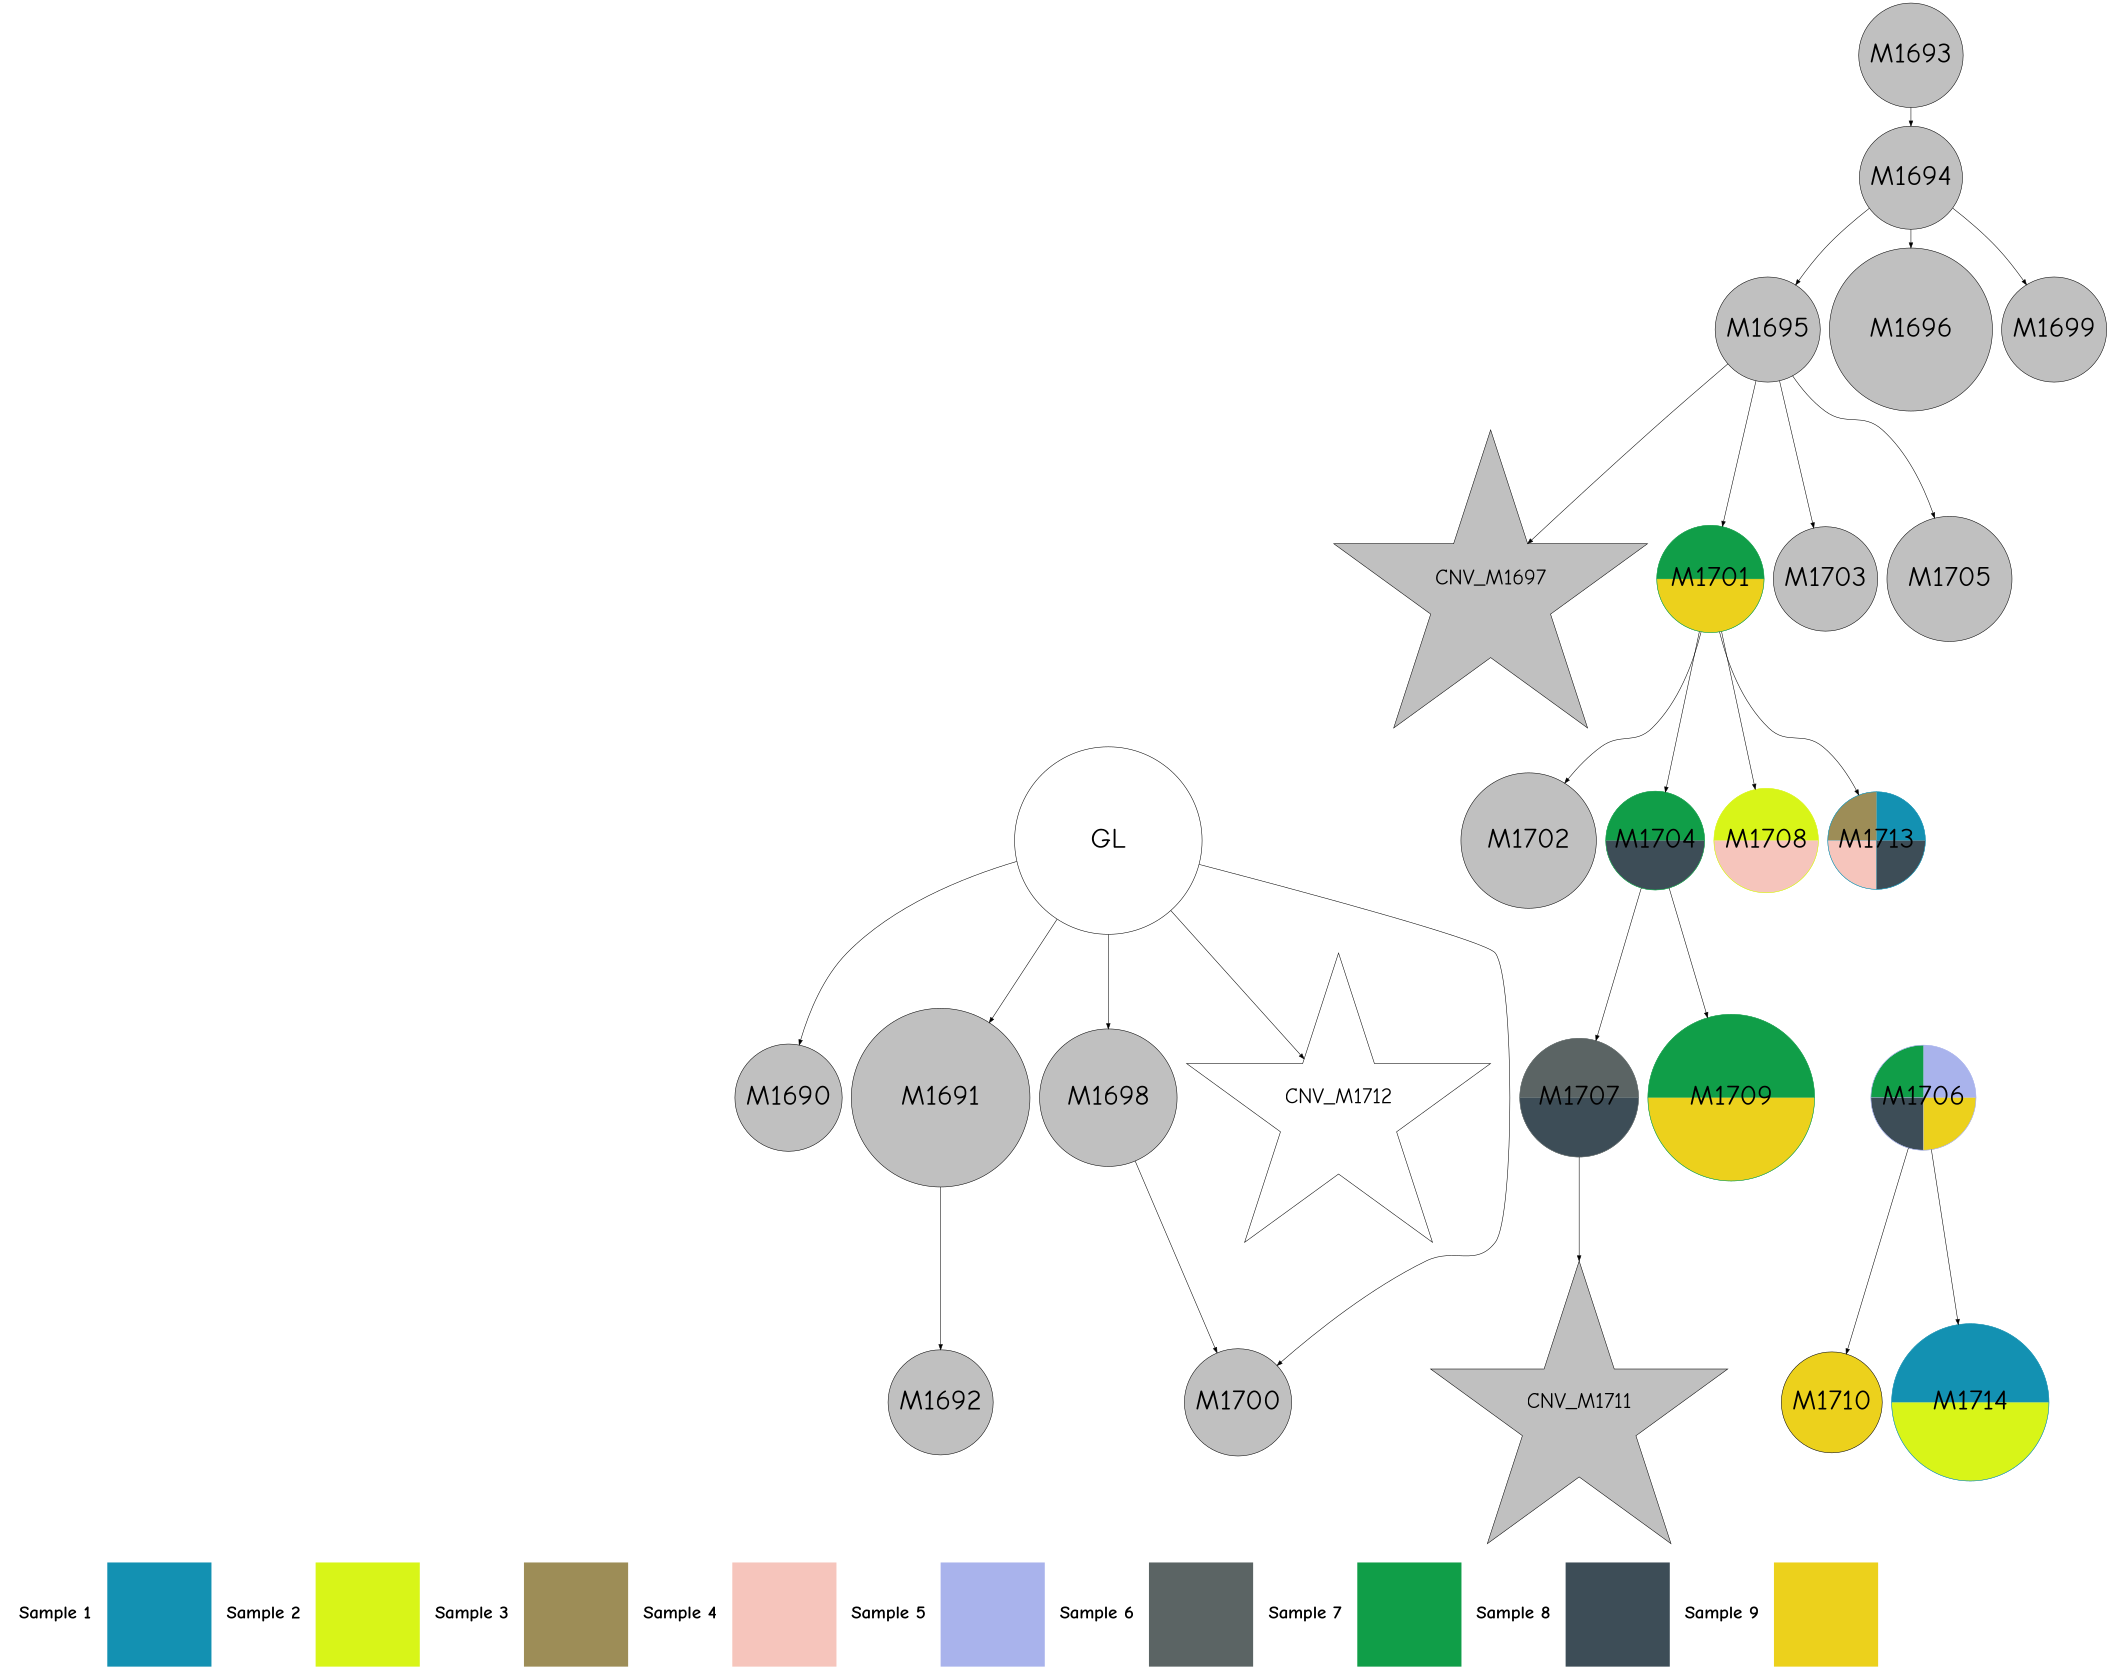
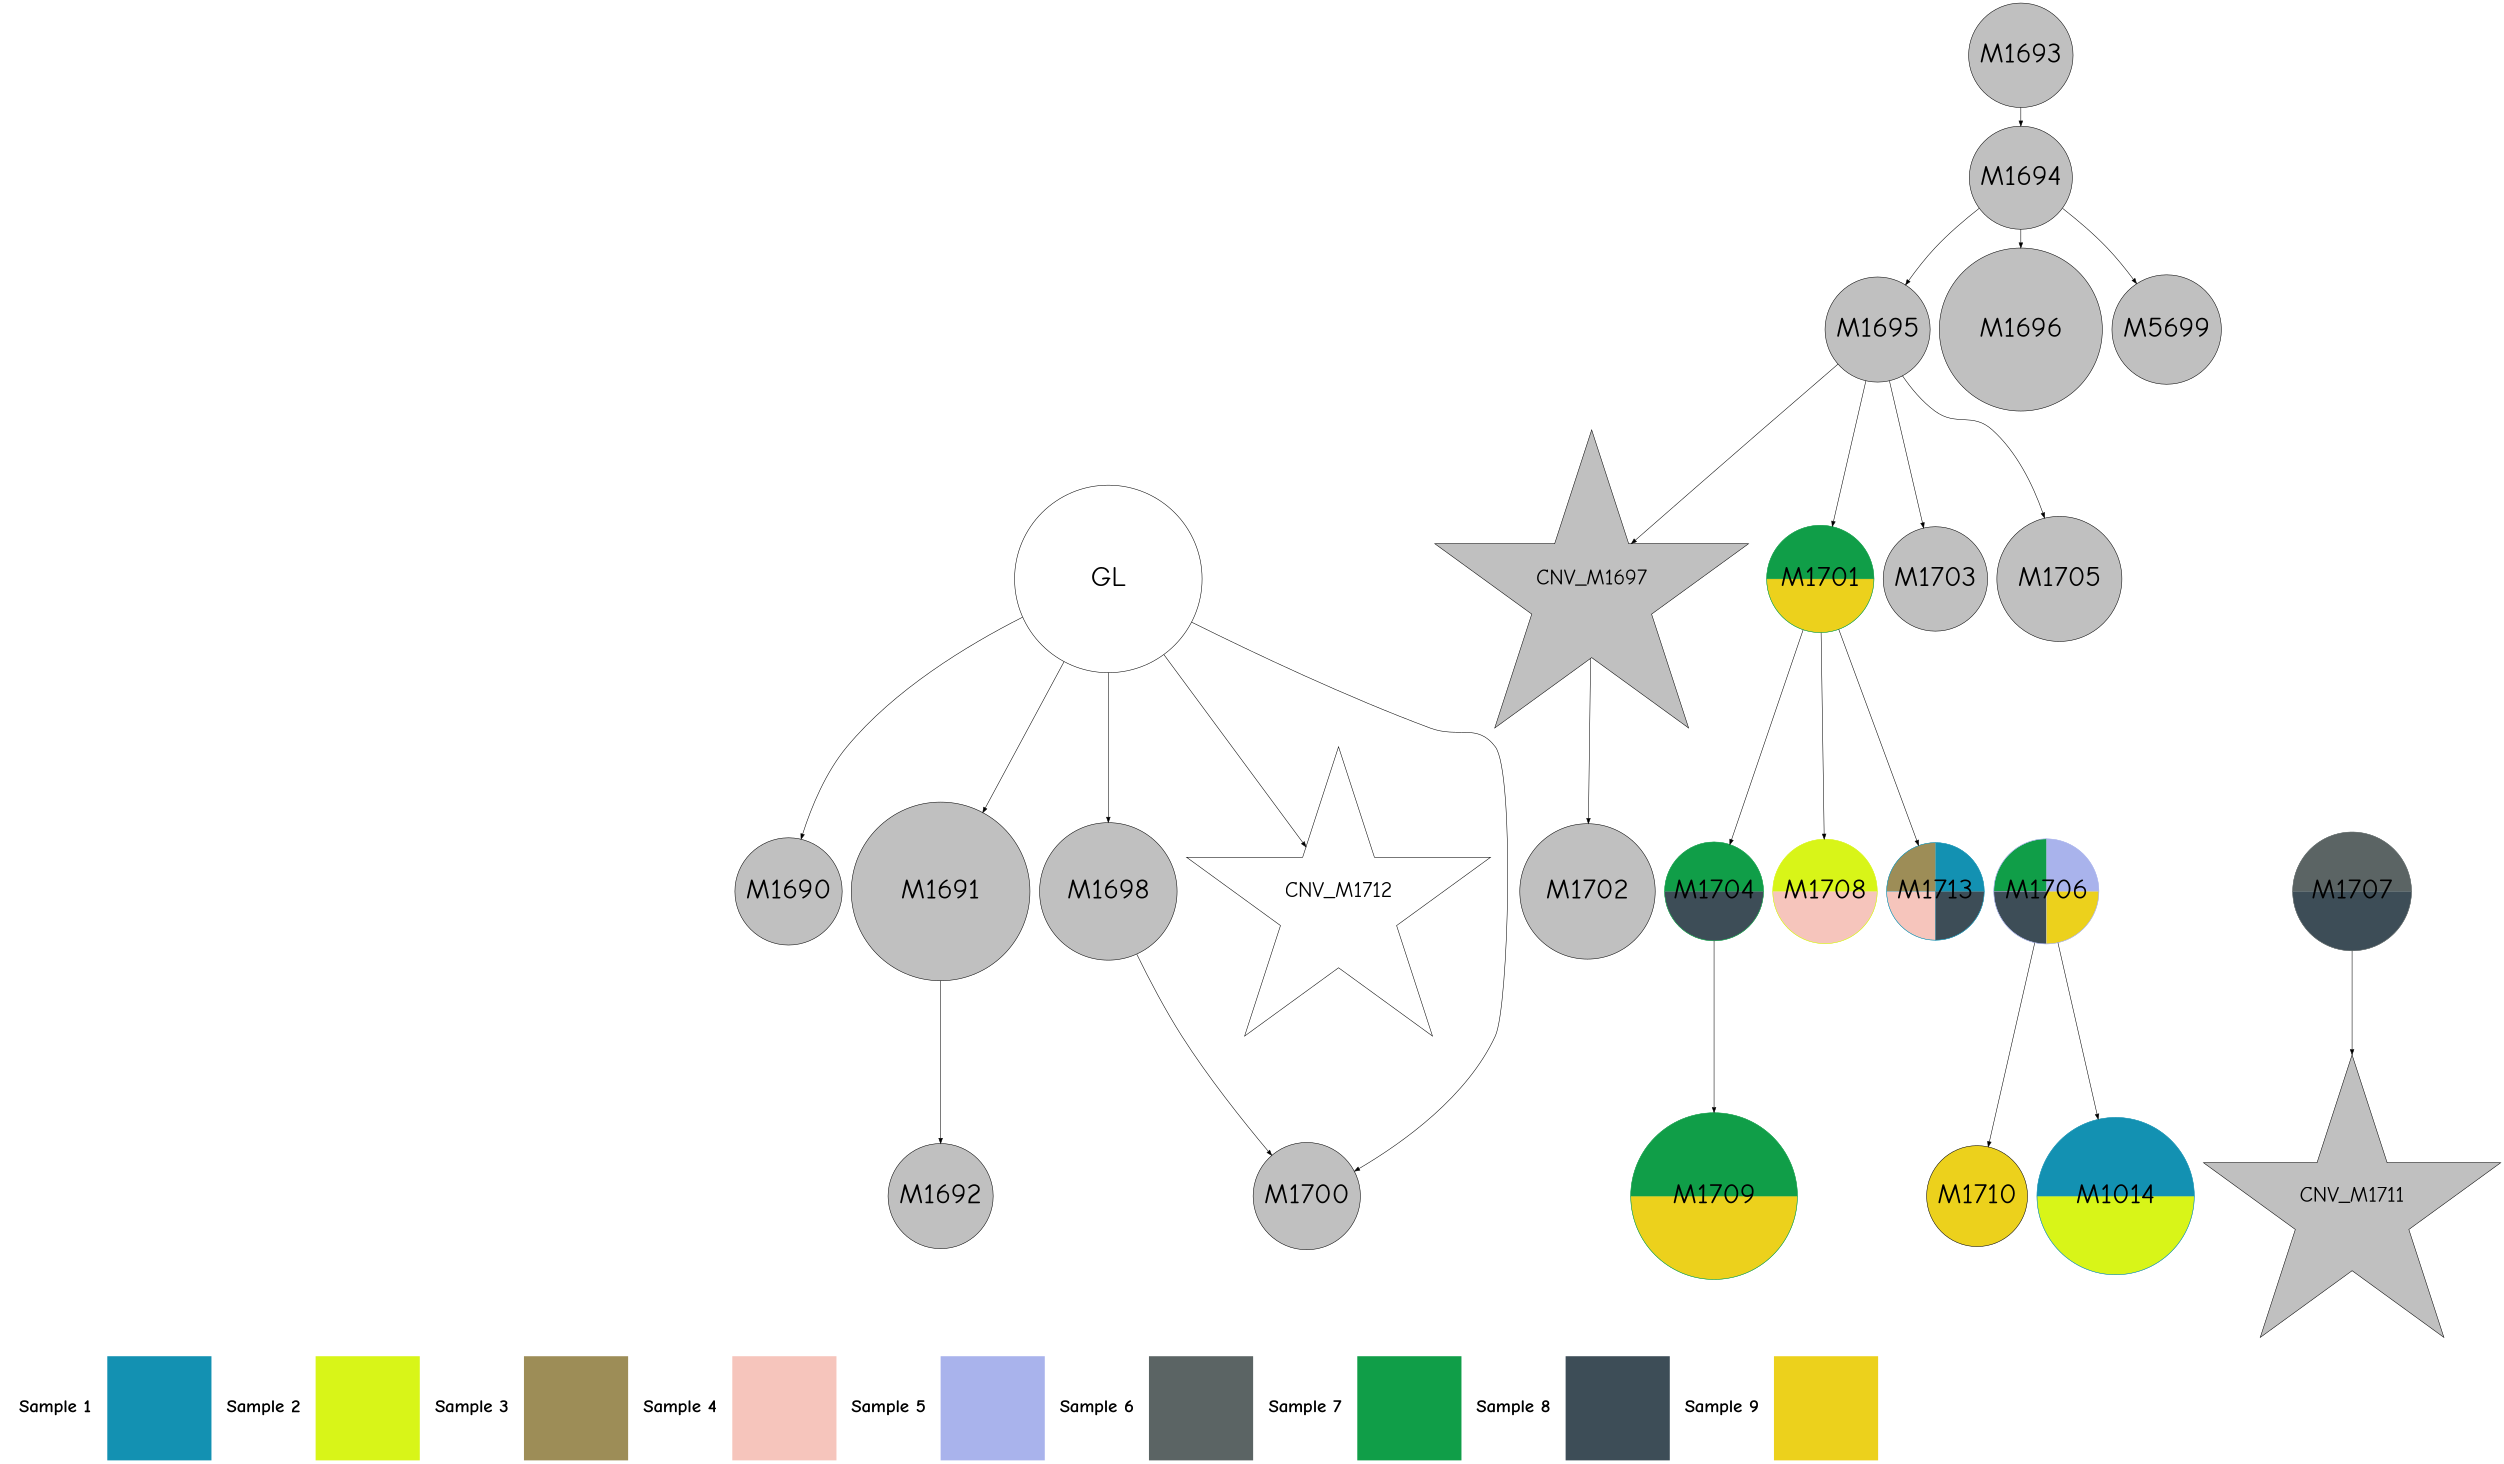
(2054, 330) -> (2167, 330)
(1655, 725) -> (1590, 738)
(1619, 962) -> none
(1970, 1402) -> (2116, 1196)
